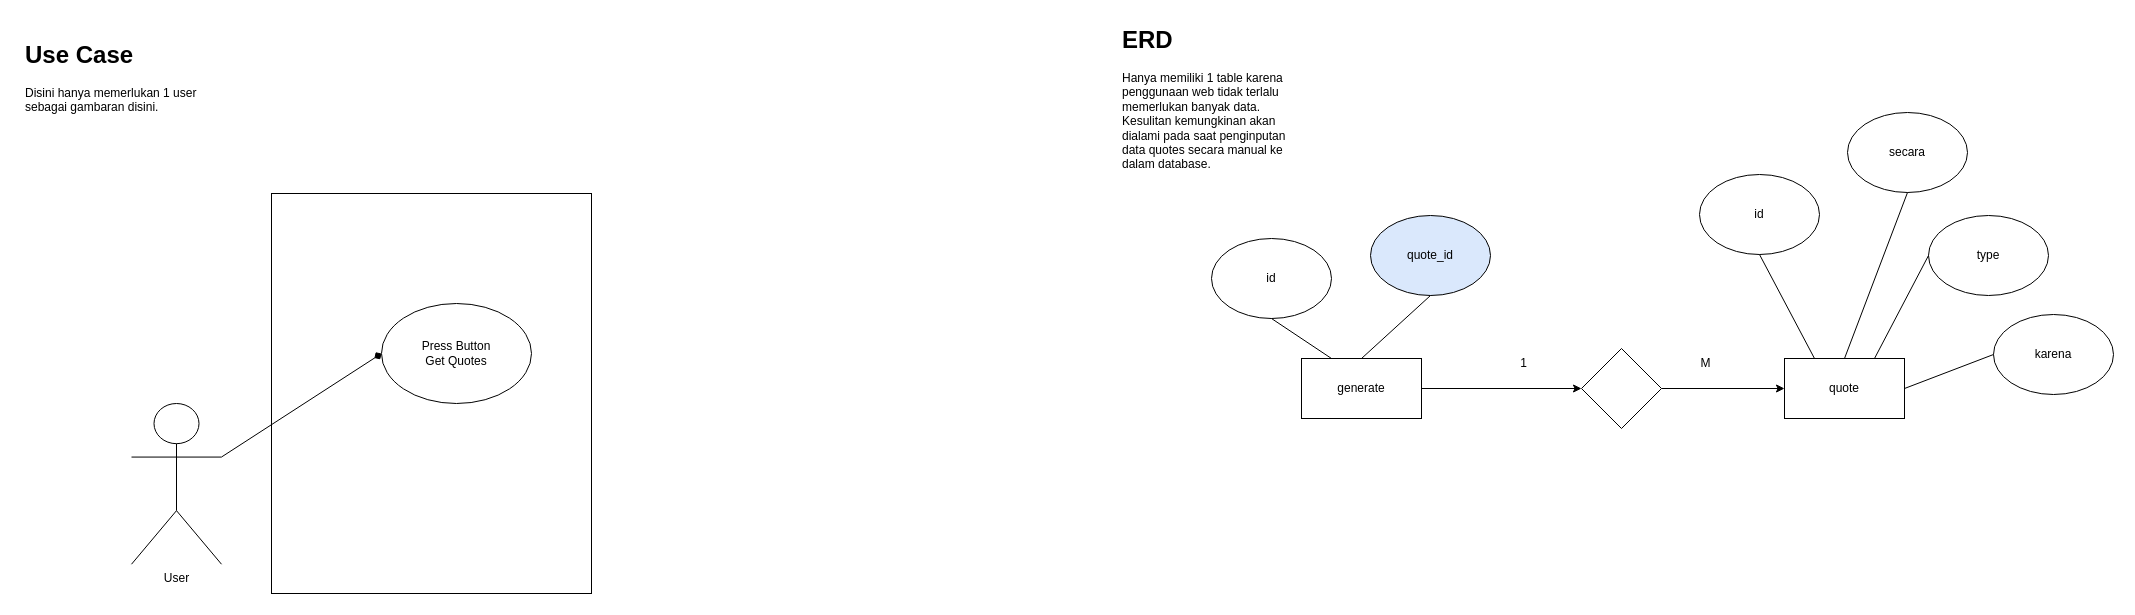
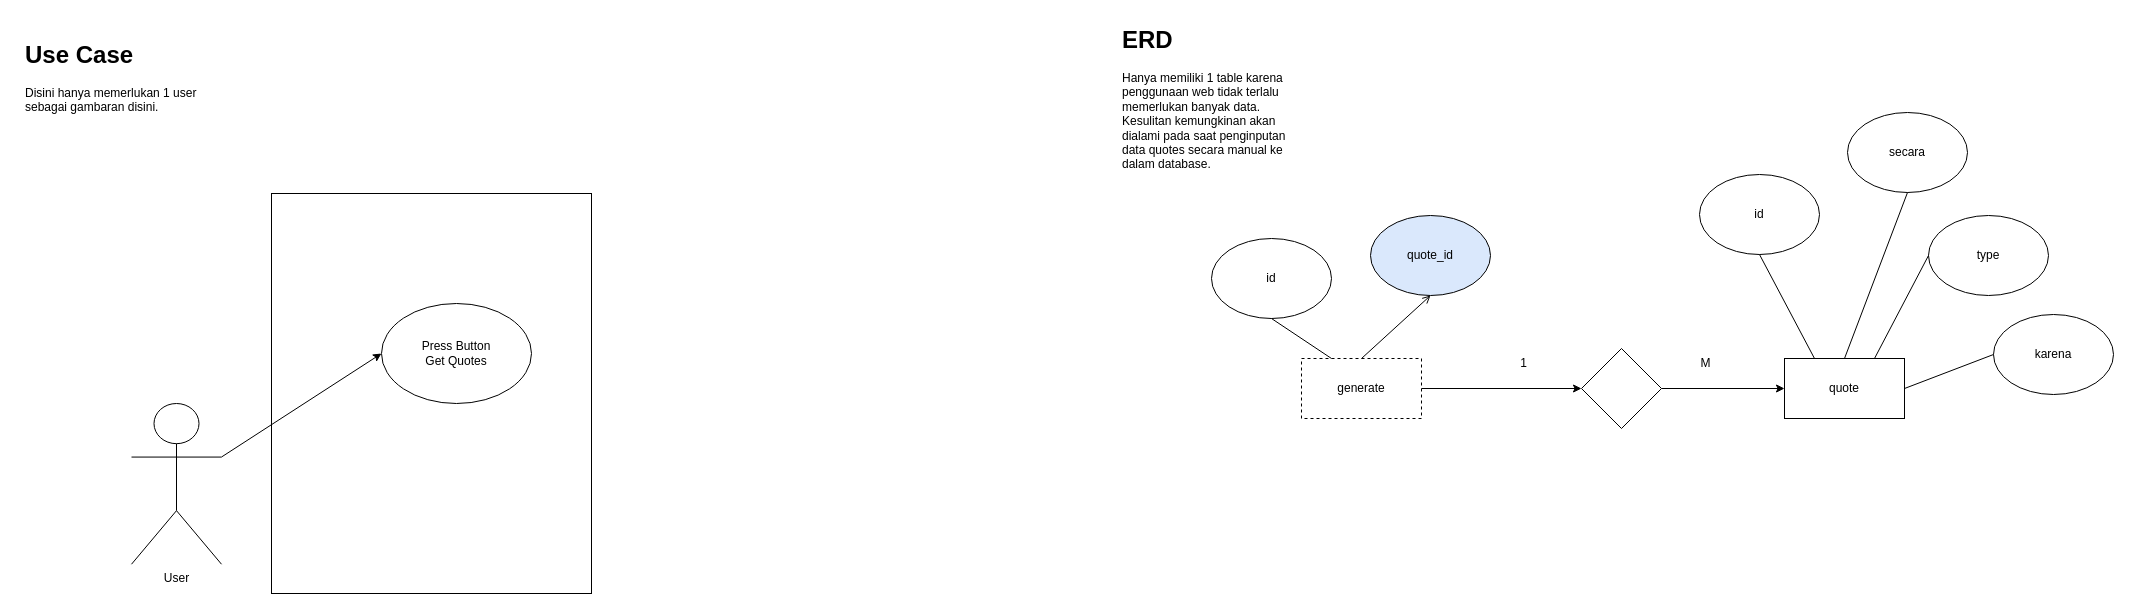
(1428, 298) -> (1427, 299)
(374, 358) -> (374, 358)
(1362, 389) -> (1362, 389)
